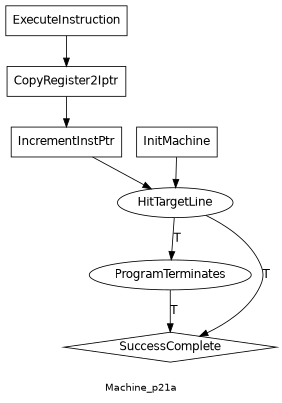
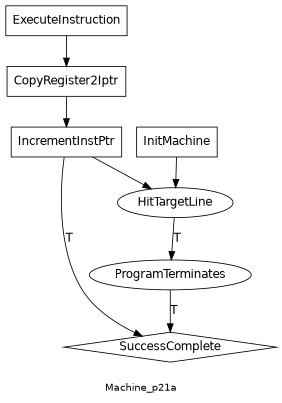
(263, 274) -> (69, 259)
